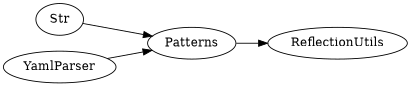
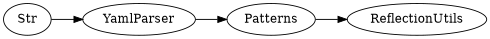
(113, 29) -> (63, 19)
